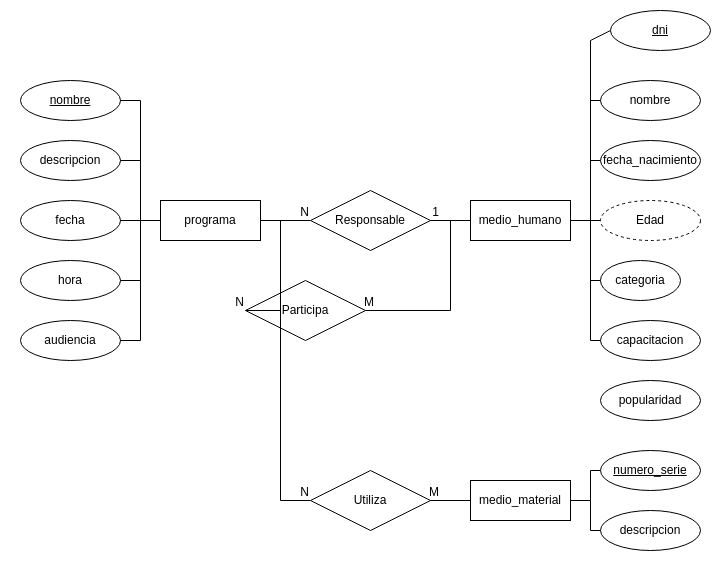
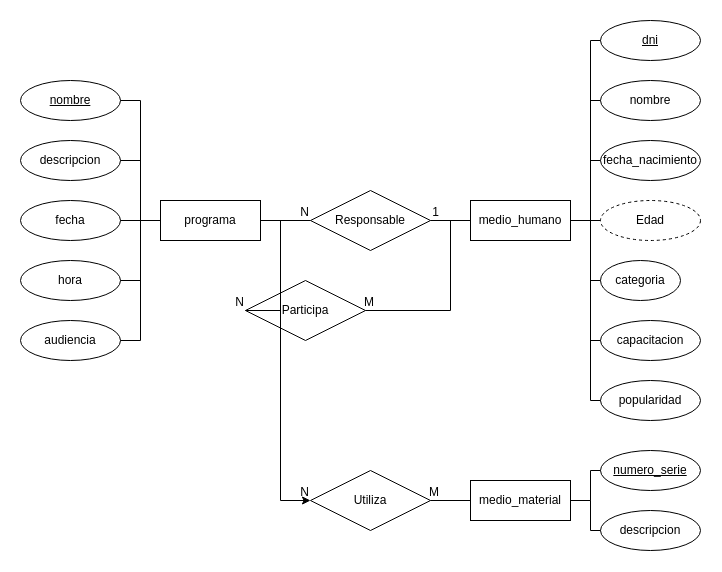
(661, 31) -> (651, 41)
none -> (591, 376)
(305, 501) -> (302, 501)
